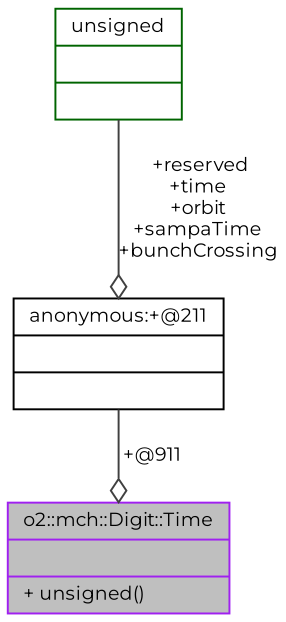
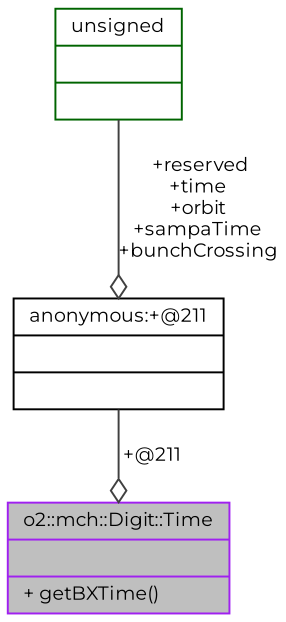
(151, 456) -> (151, 456)
(85, 594) -> (91, 594)
